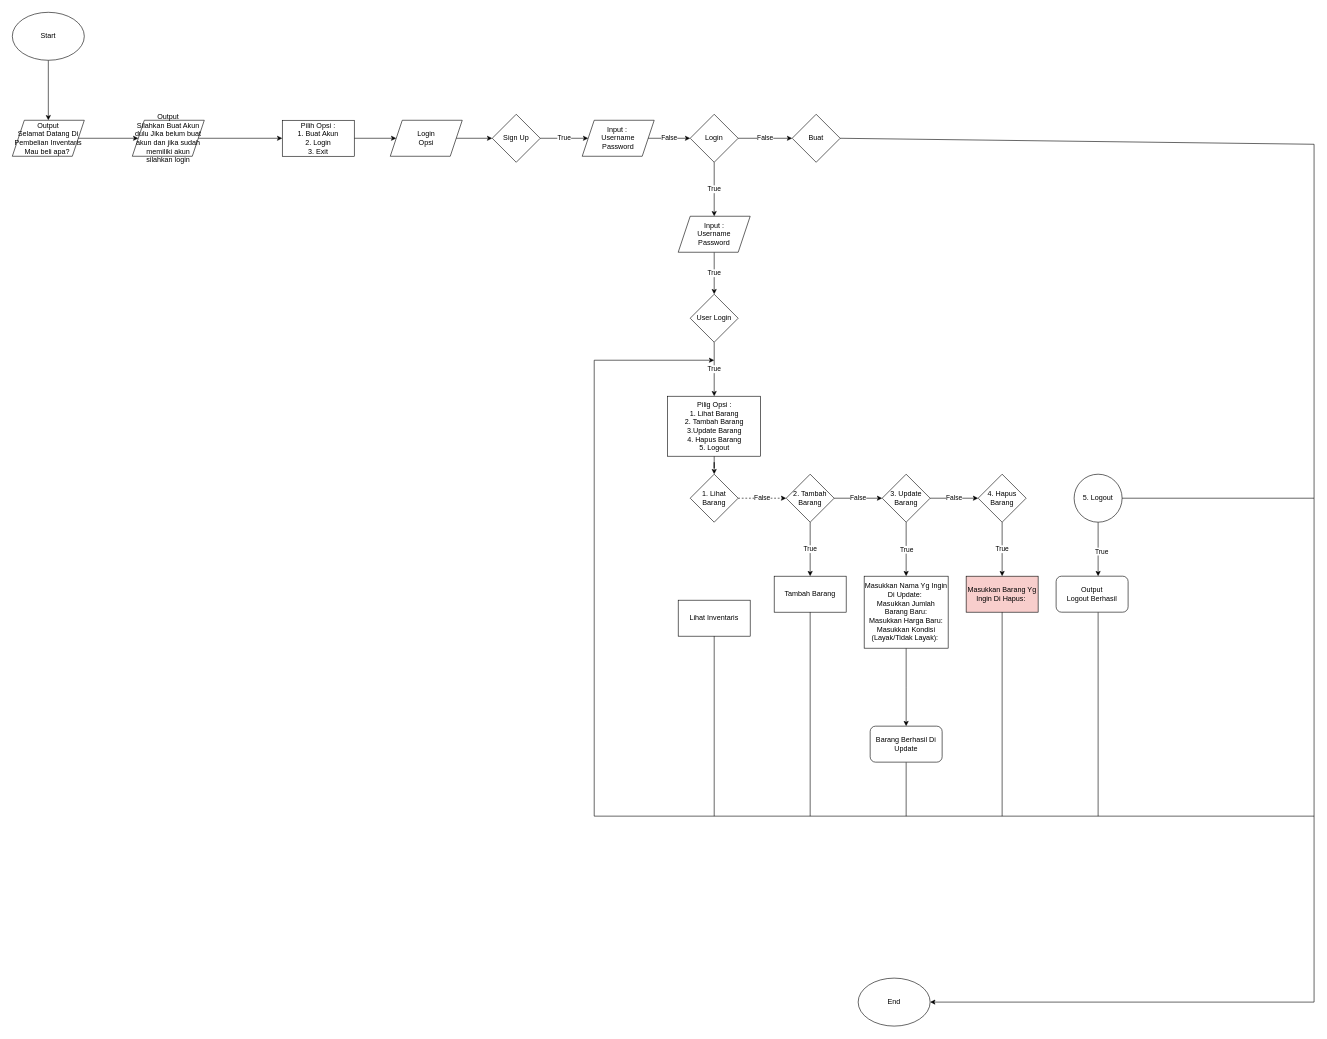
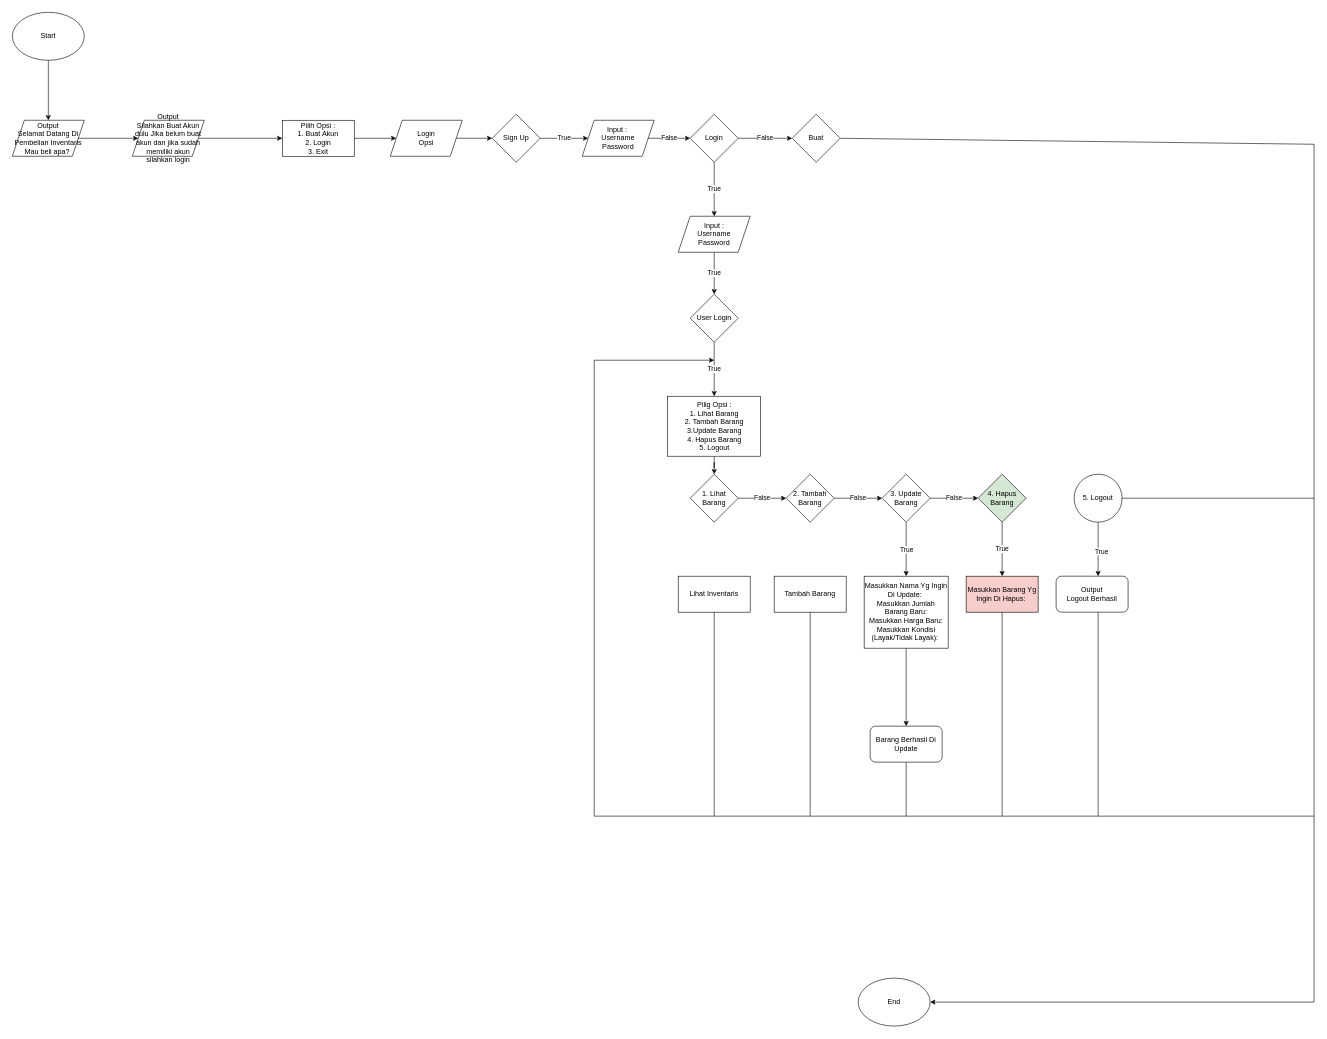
(746, 498) -> (746, 498)
(1002, 498) -> (1002, 498)
(810, 548) -> none
(714, 618) -> (714, 594)
